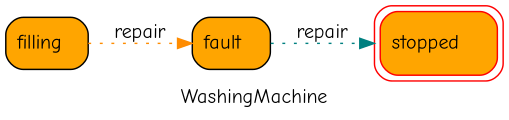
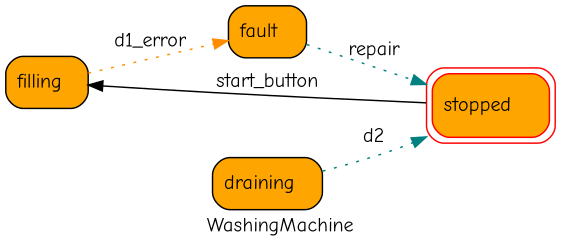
(140, 33) -> (150, 41)
none -> (264, 95)
none -> (267, 184)
